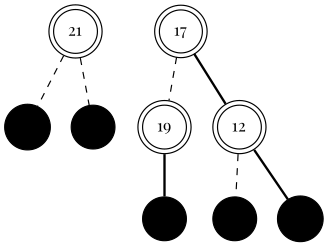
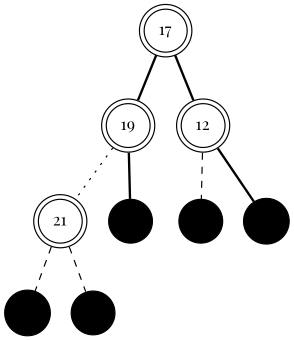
(173, 79) -> (147, 78)
none -> (94, 173)
